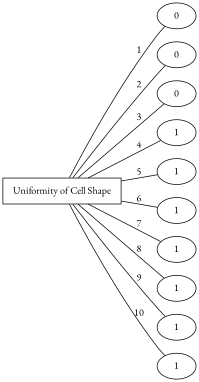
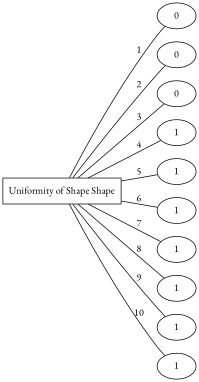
(62, 191) -> (62, 191)
